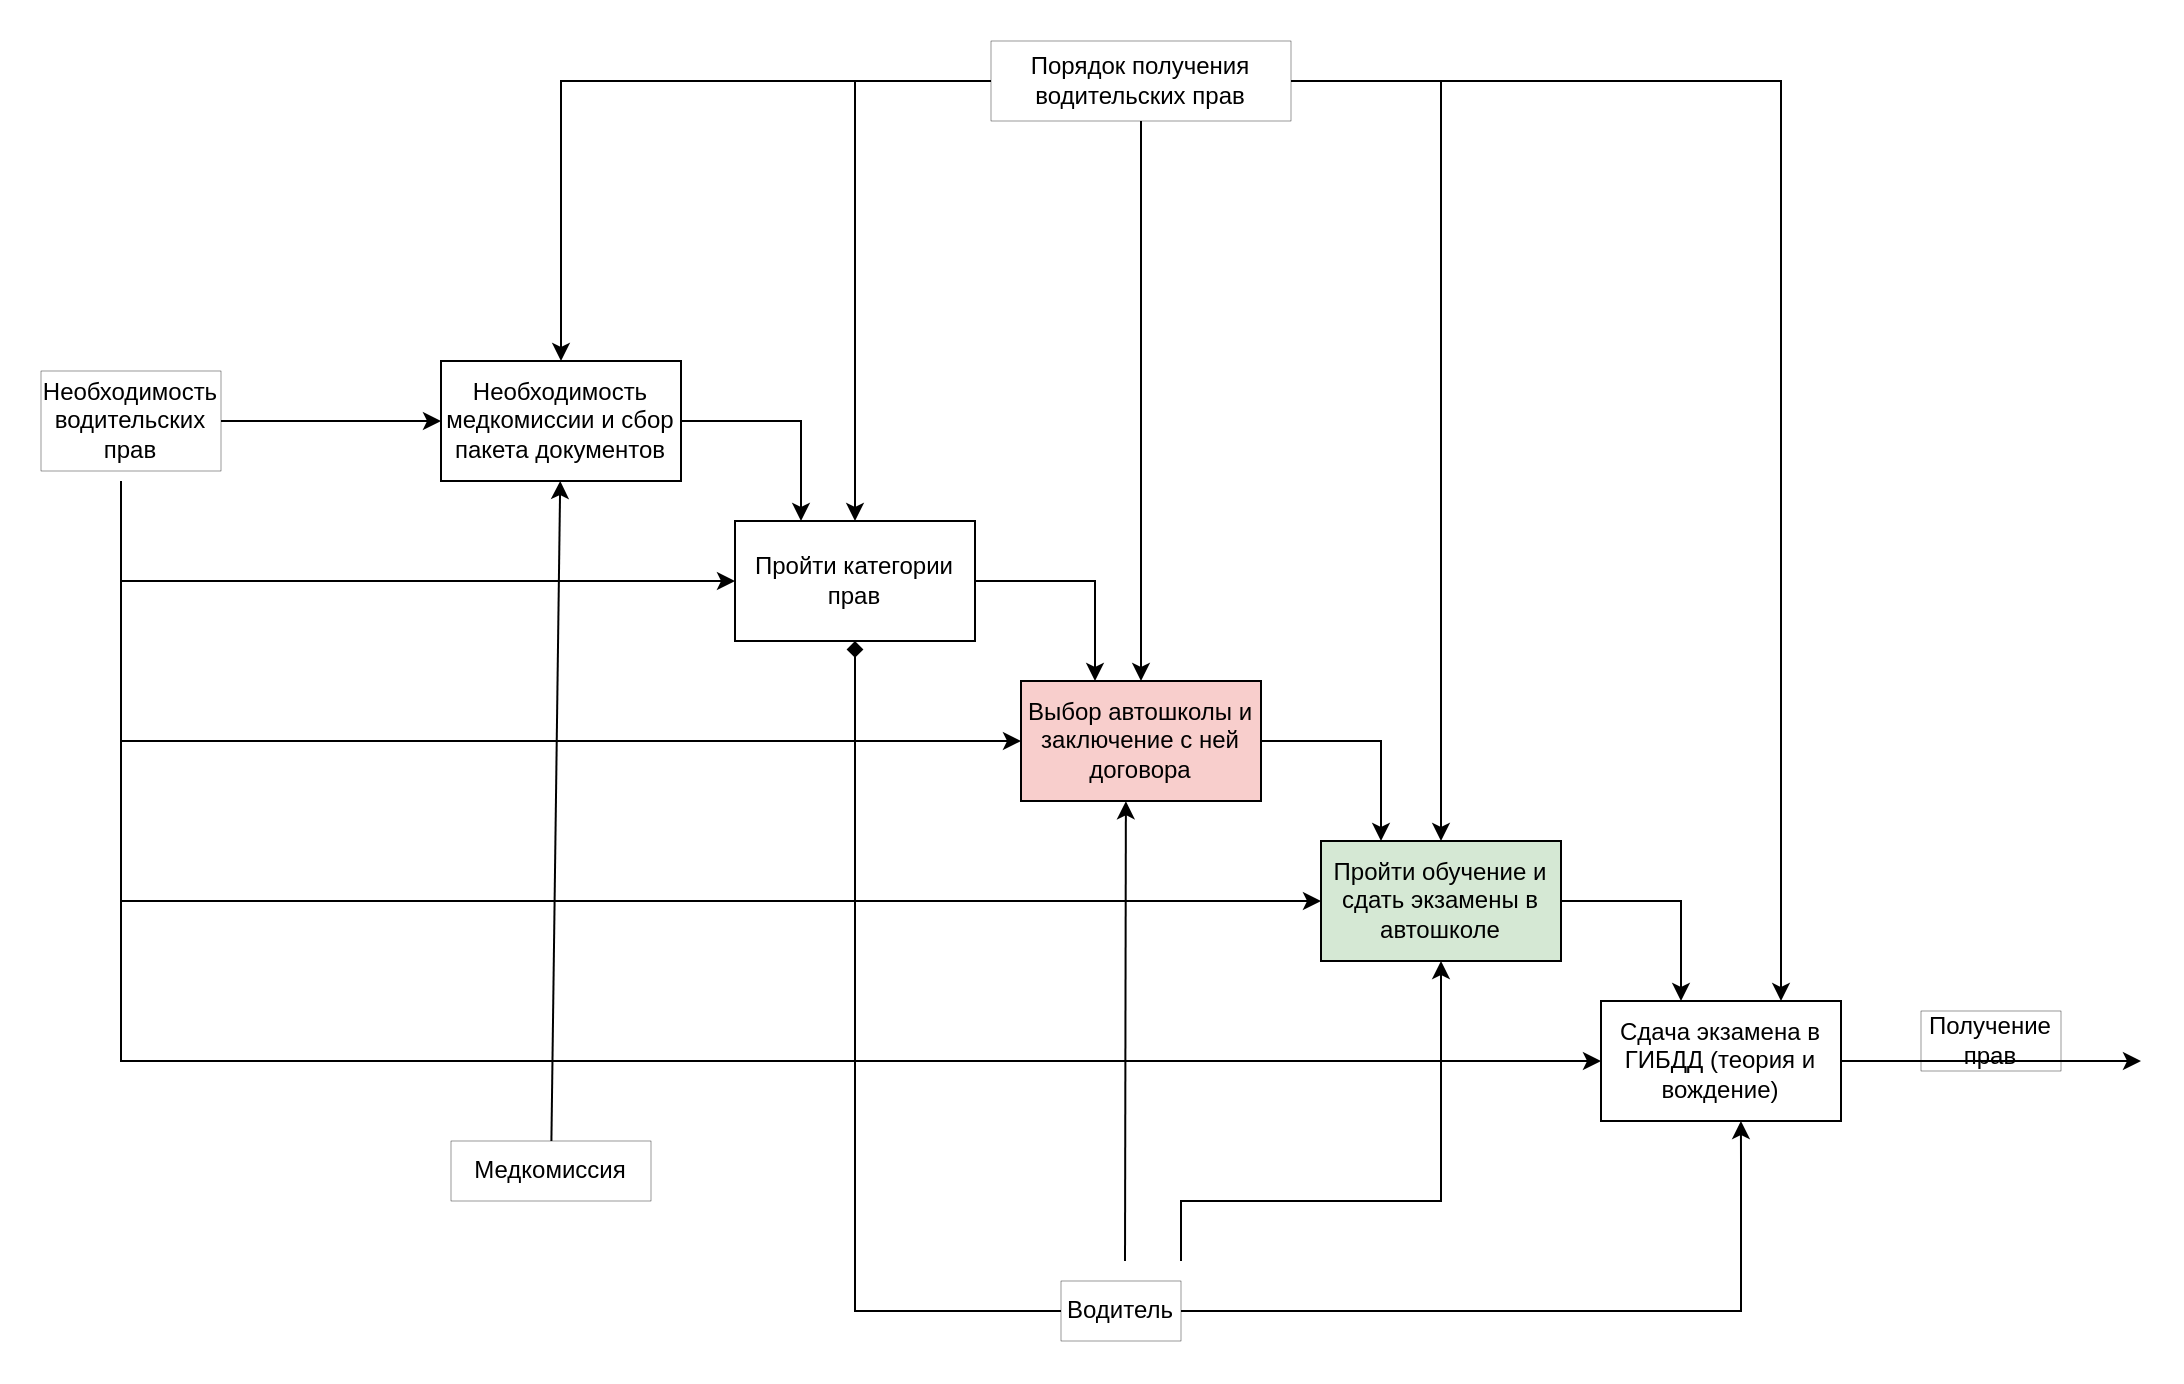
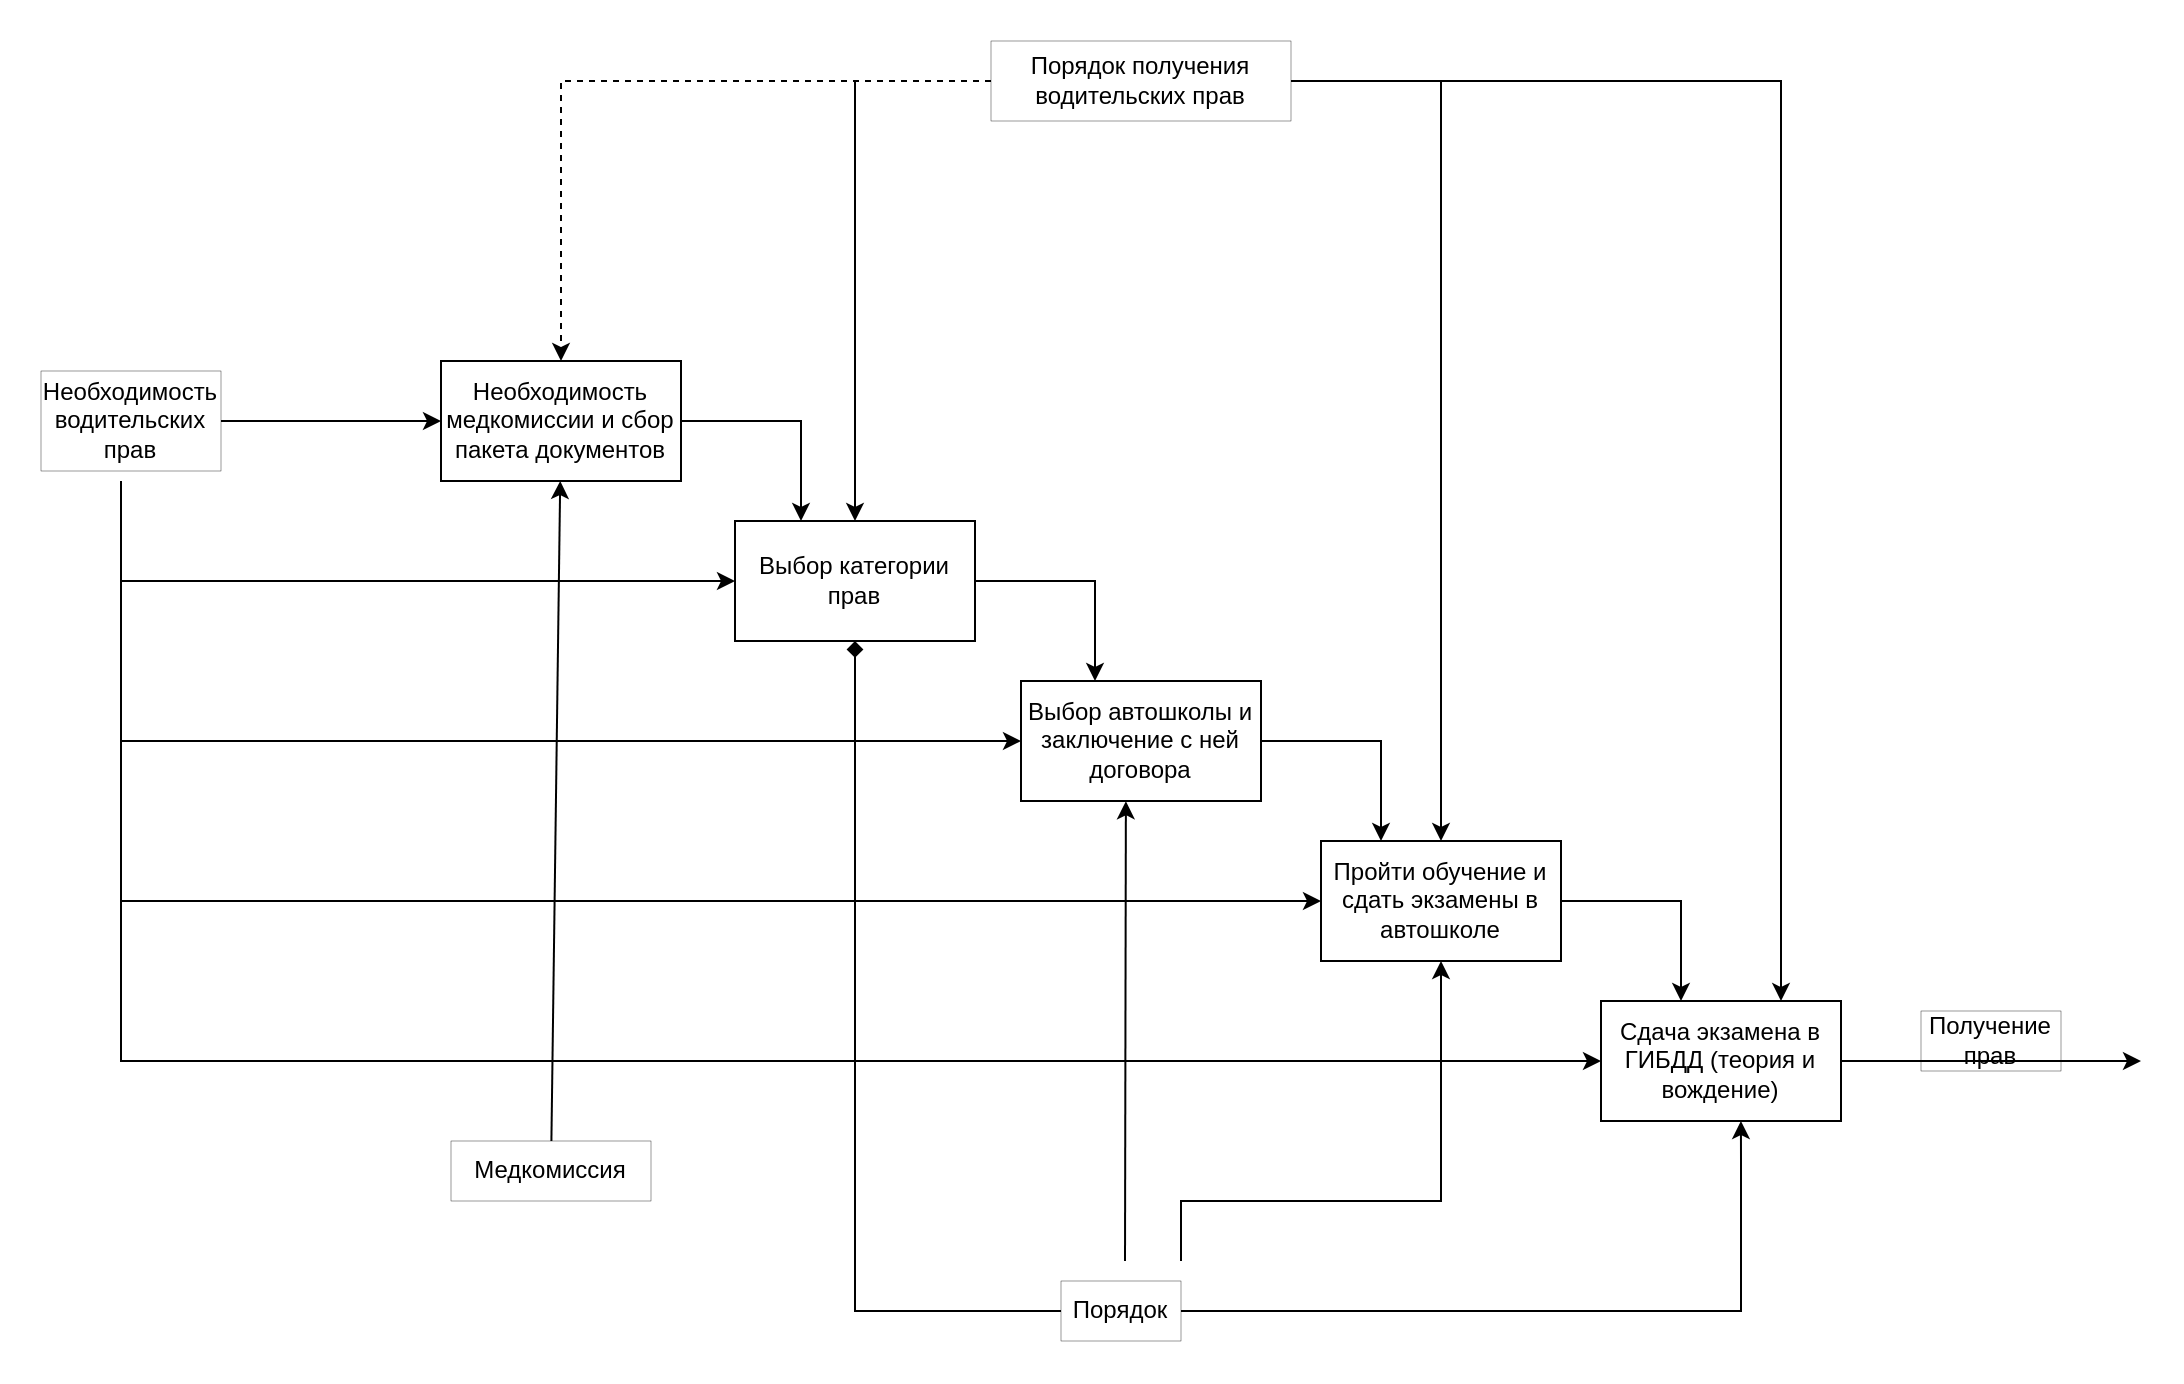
(641, 81) -> (641, 81)
(1141, 394) -> none
(855, 581) -> (855, 581)
(1141, 741) -> (1141, 741)
(1441, 901) -> (1441, 901)
(1121, 1311) -> (1121, 1311)
